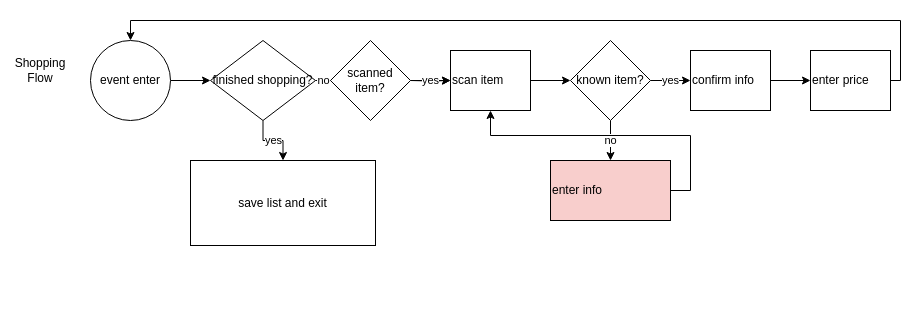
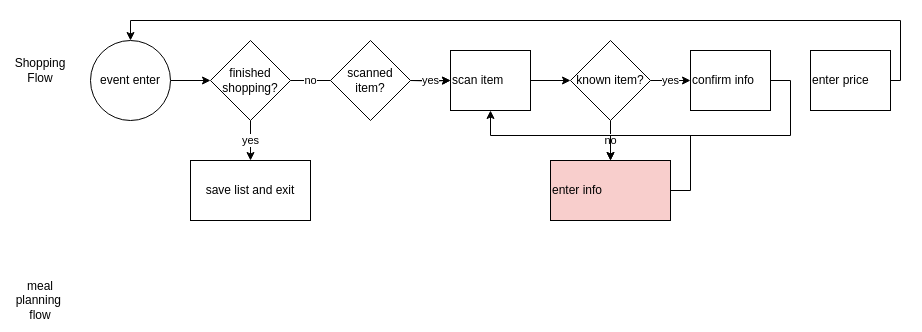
(263, 81) -> (251, 81)
(796, 81) -> (771, 136)
(283, 203) -> (251, 191)
none -> (41, 301)
